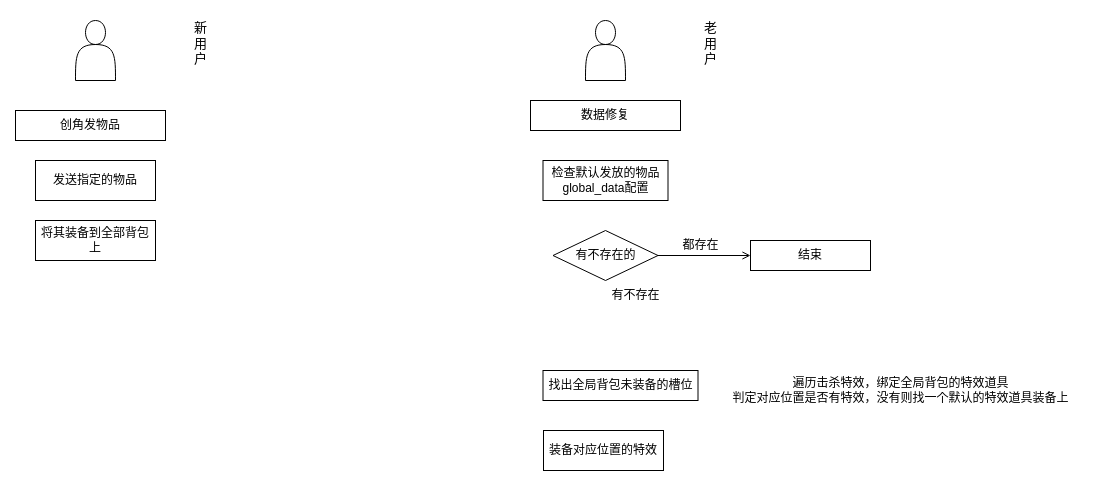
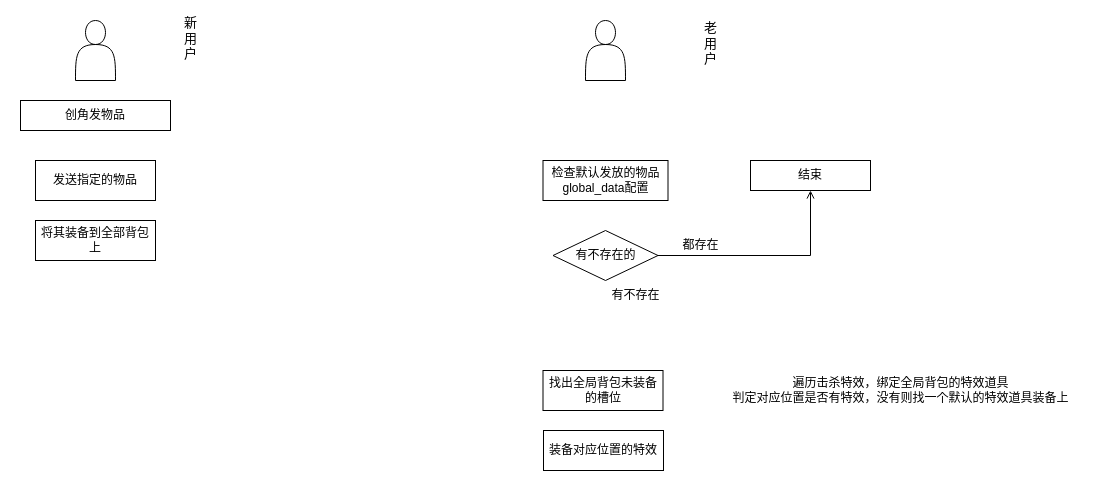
(201, 44) -> (191, 39)
(606, 116) -> none
(91, 126) -> (96, 116)
(811, 256) -> (811, 176)
(621, 386) -> (603, 391)
